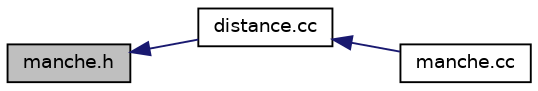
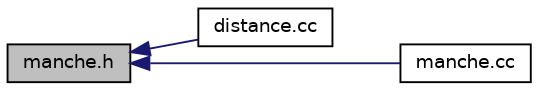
(376, 47) -> (275, 63)
